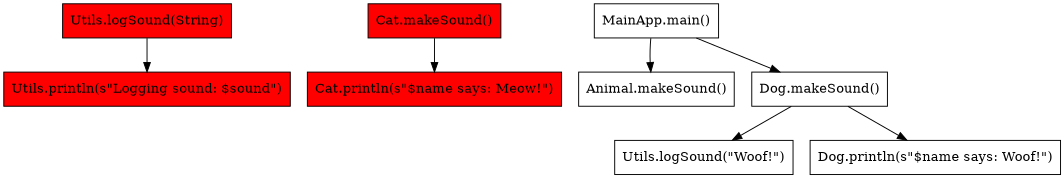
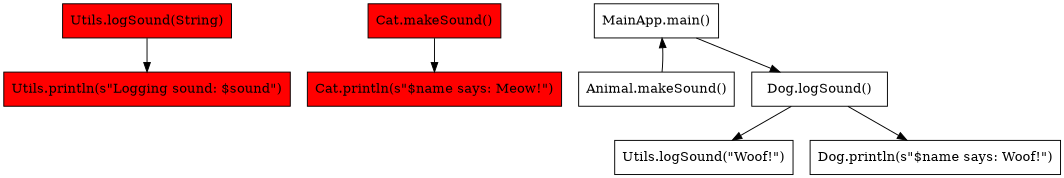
(650, 50) -> (663, 60)
(820, 89) -> (820, 89)
